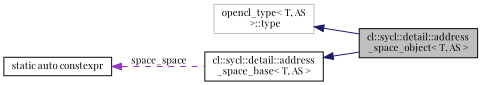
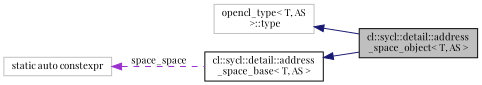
(58, 67) -> (58, 67)
